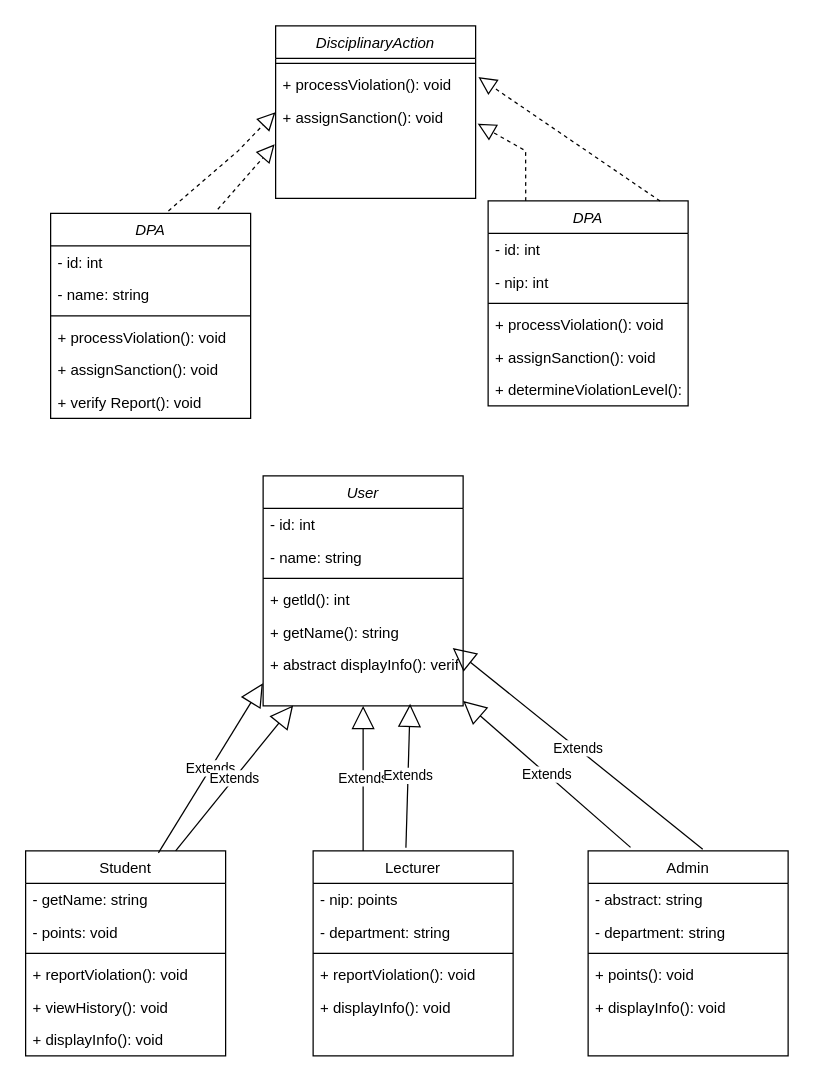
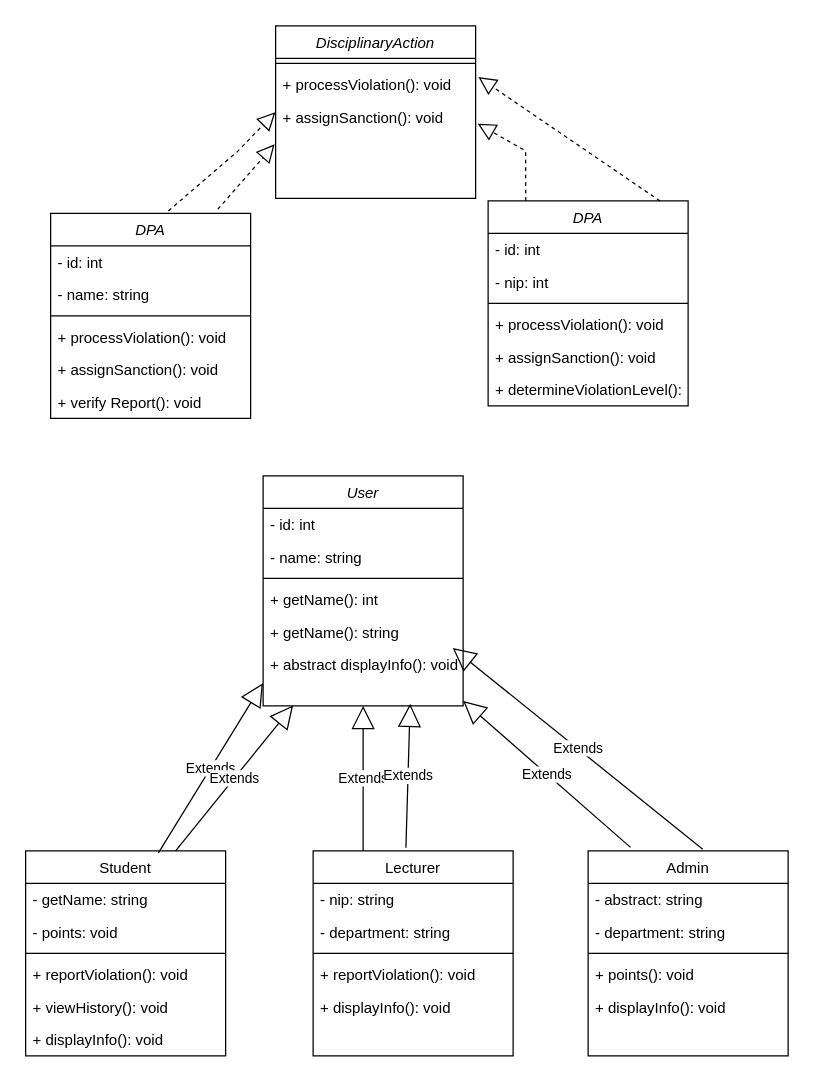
(319, 600) -> (329, 600)
(391, 665) -> (382, 665)
(365, 900) -> (365, 900)
